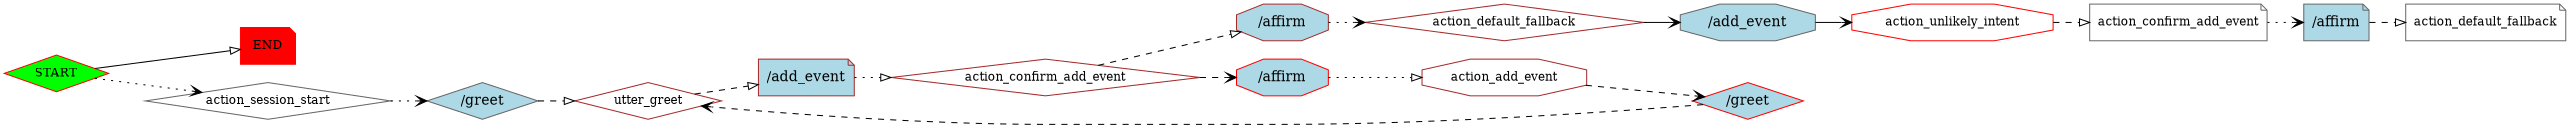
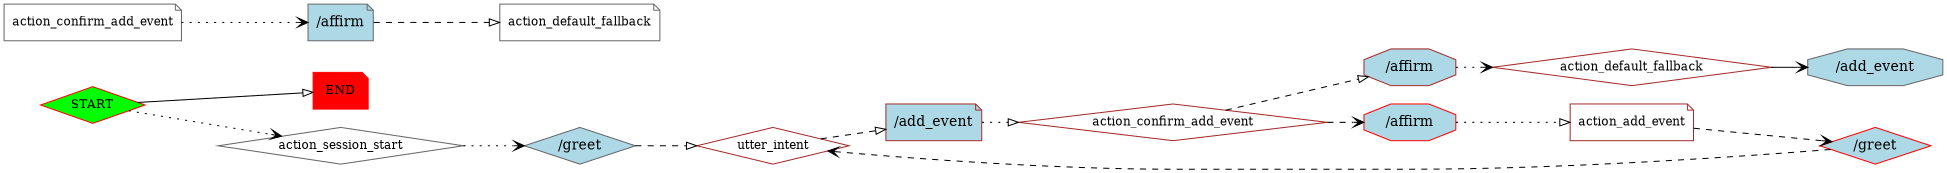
(1952, 22) -> none
(1504, 77) -> (1632, 122)
(648, 101) -> (773, 146)
